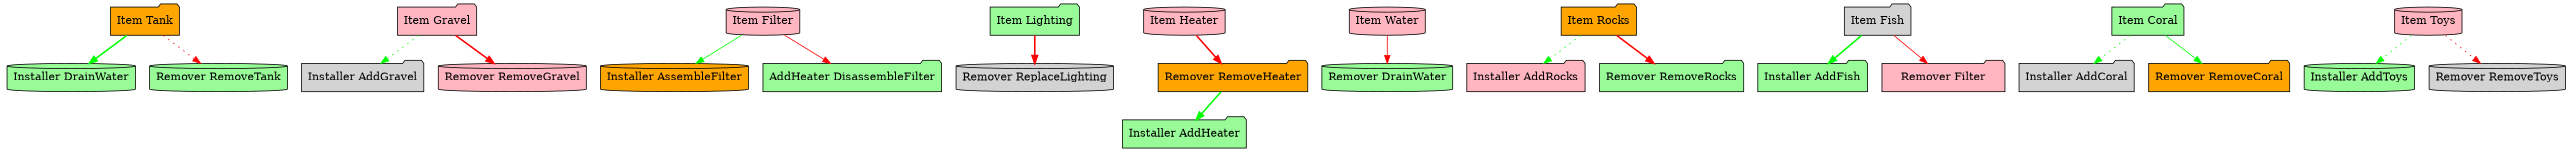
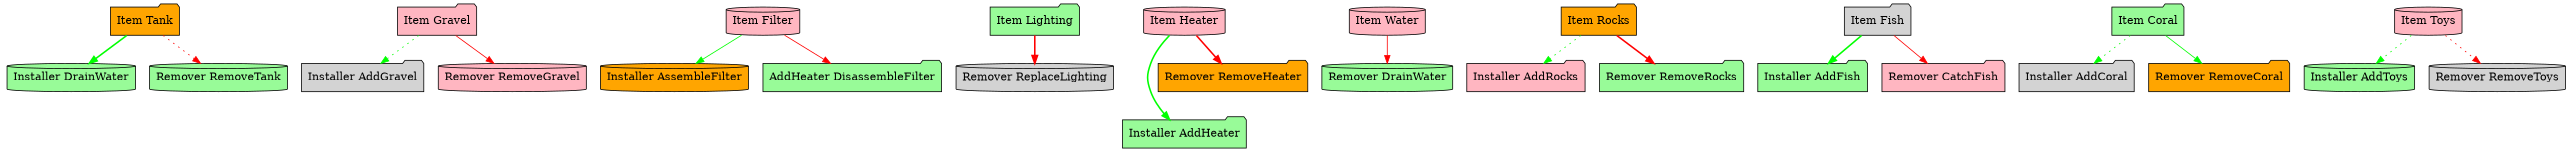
(472, 47) -> (472, 47)
(1943, 78) -> (1943, 78)
(1211, 103) -> (1148, 74)
